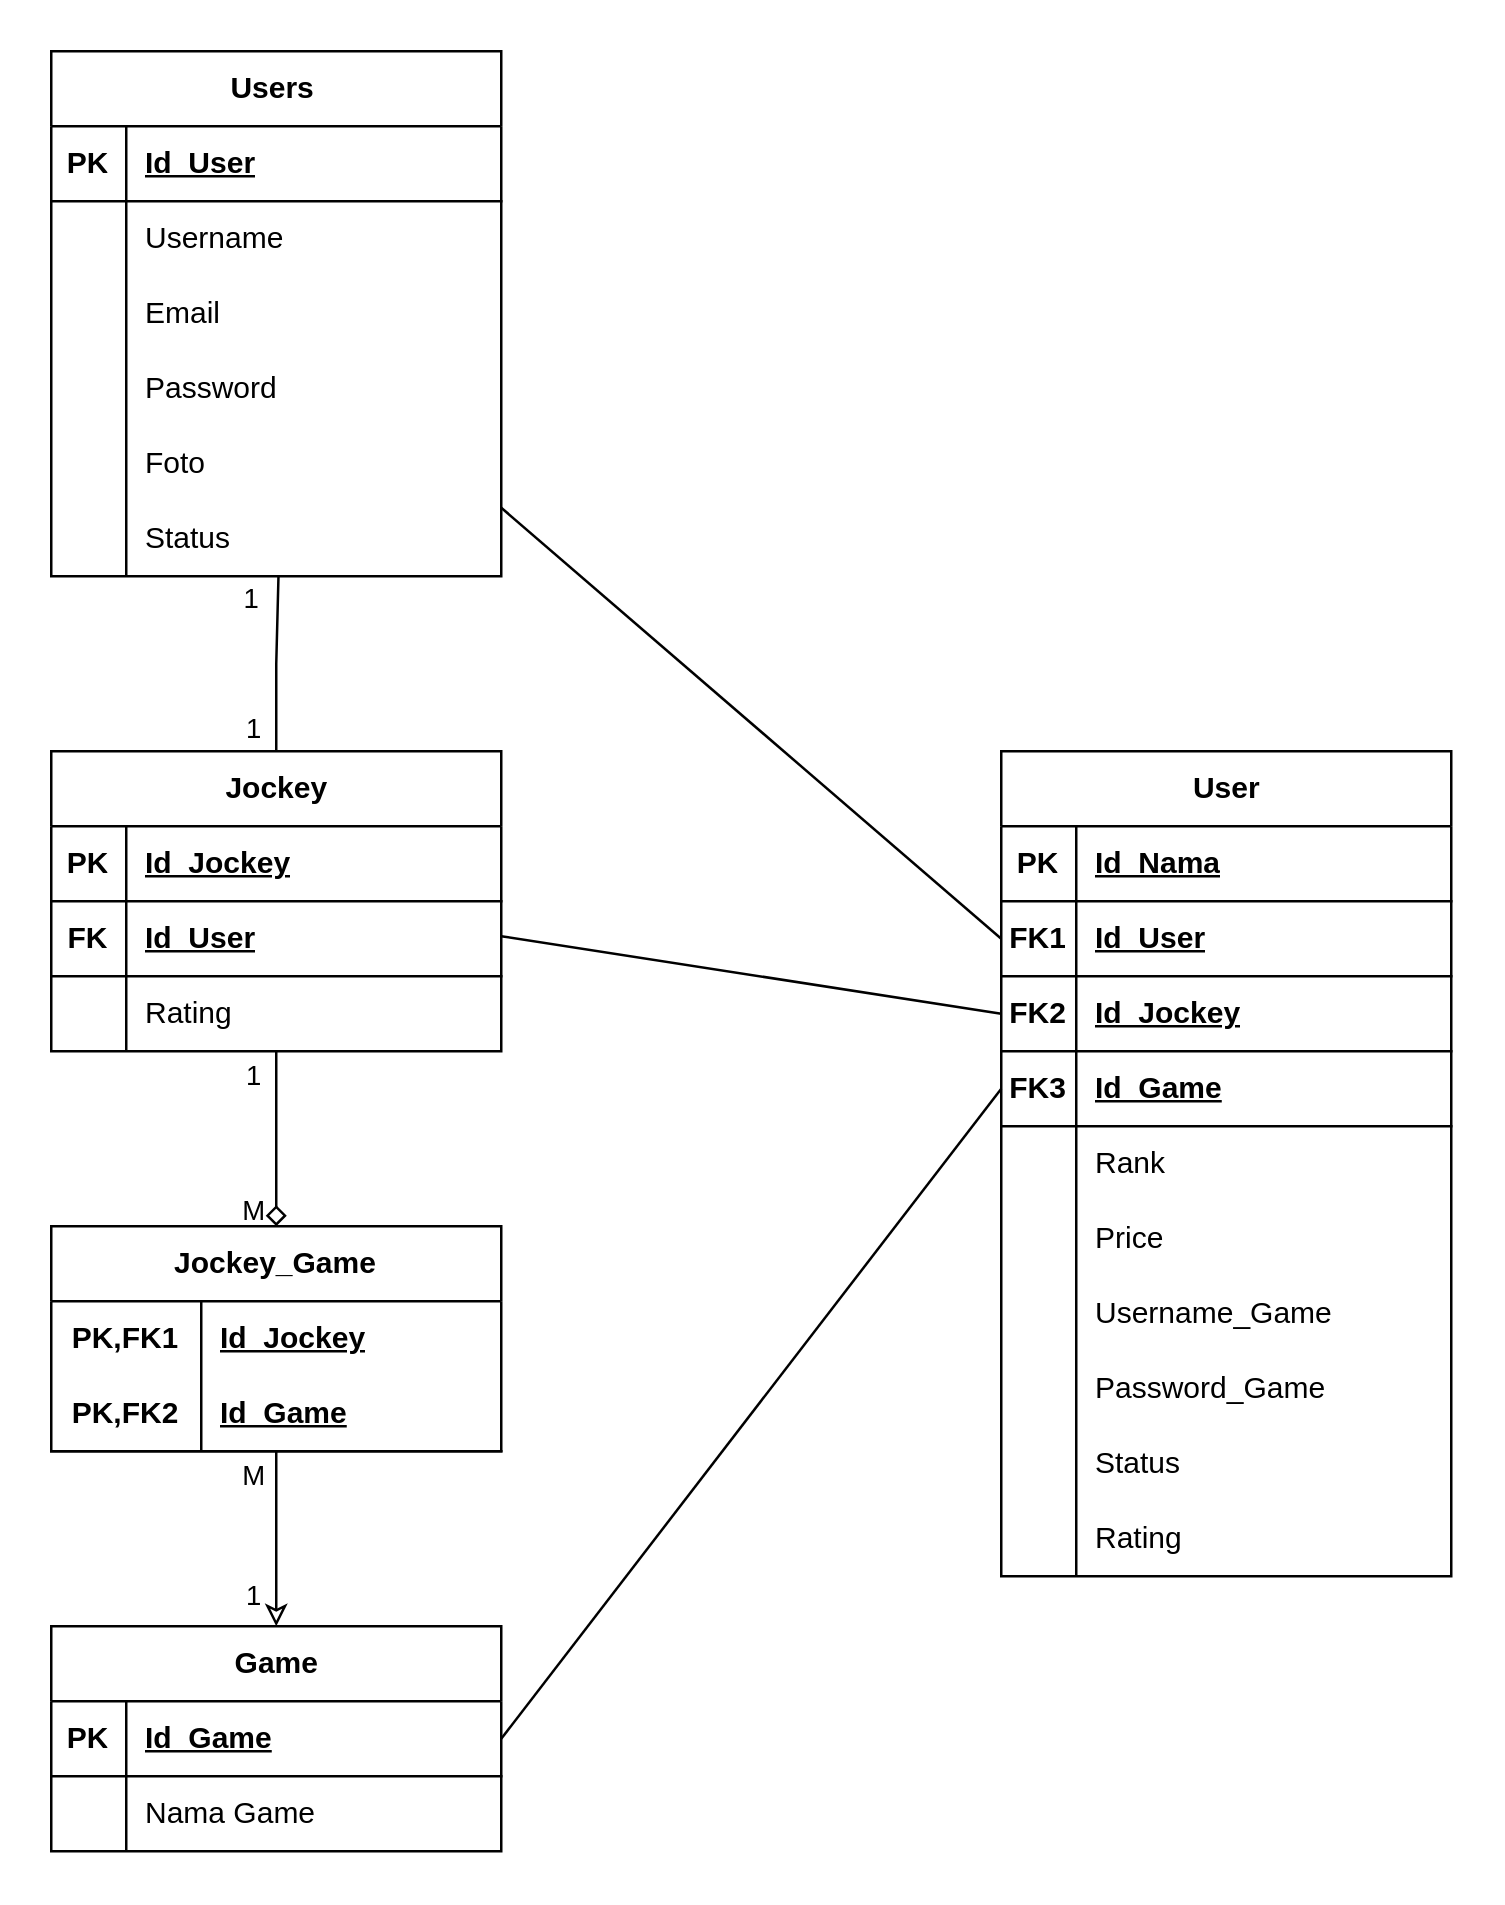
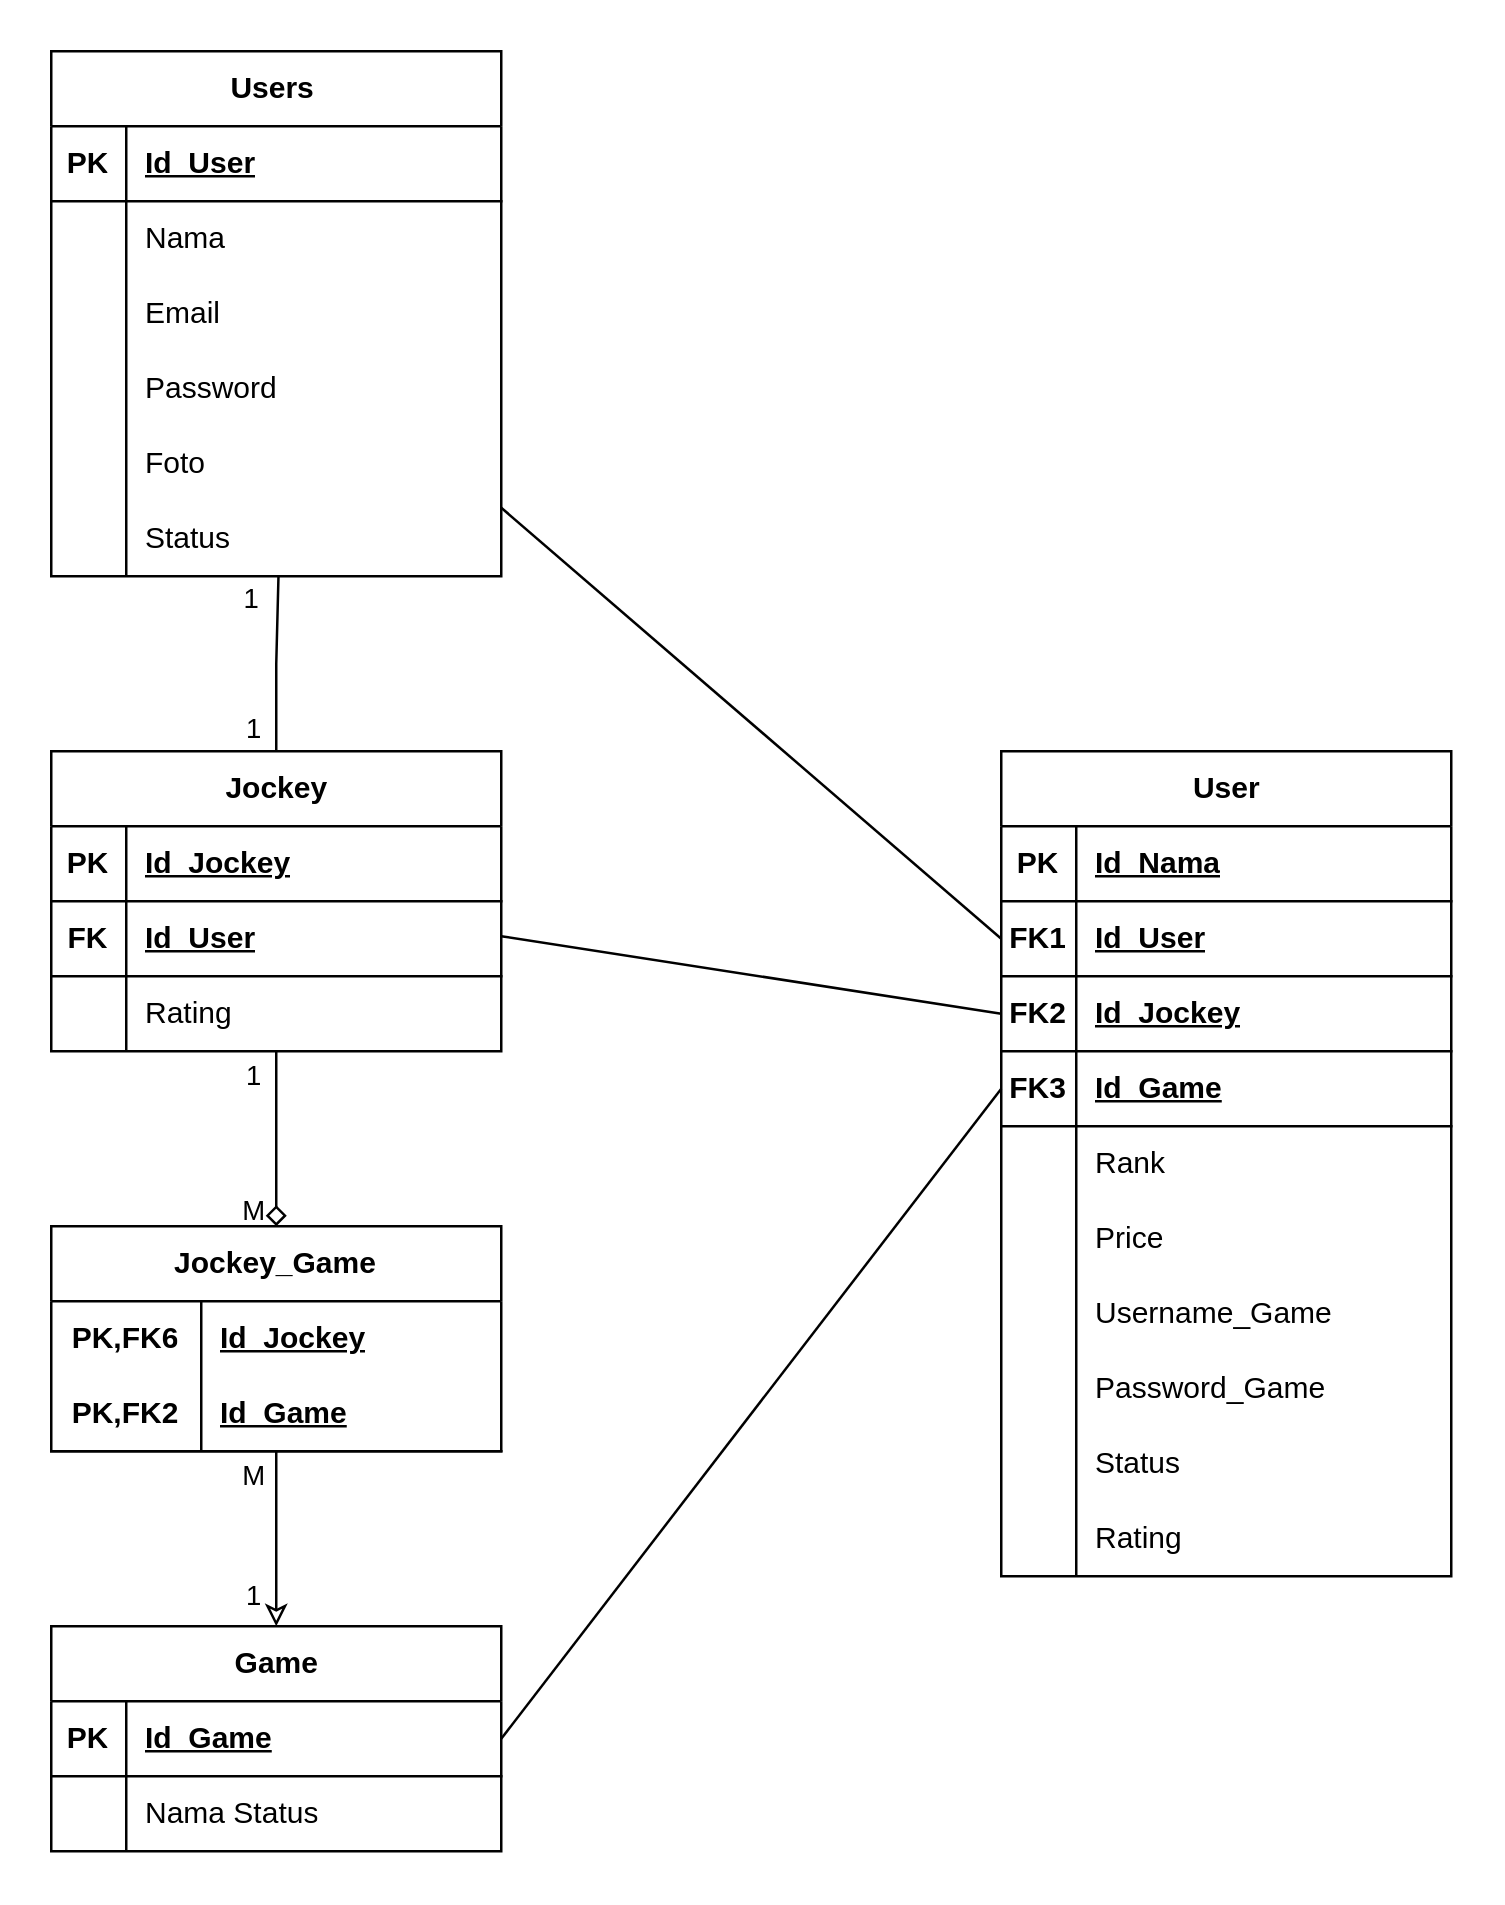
(213, 239) -> (180, 239)
(126, 1339) -> (126, 1339)
(218, 1814) -> (235, 1814)
